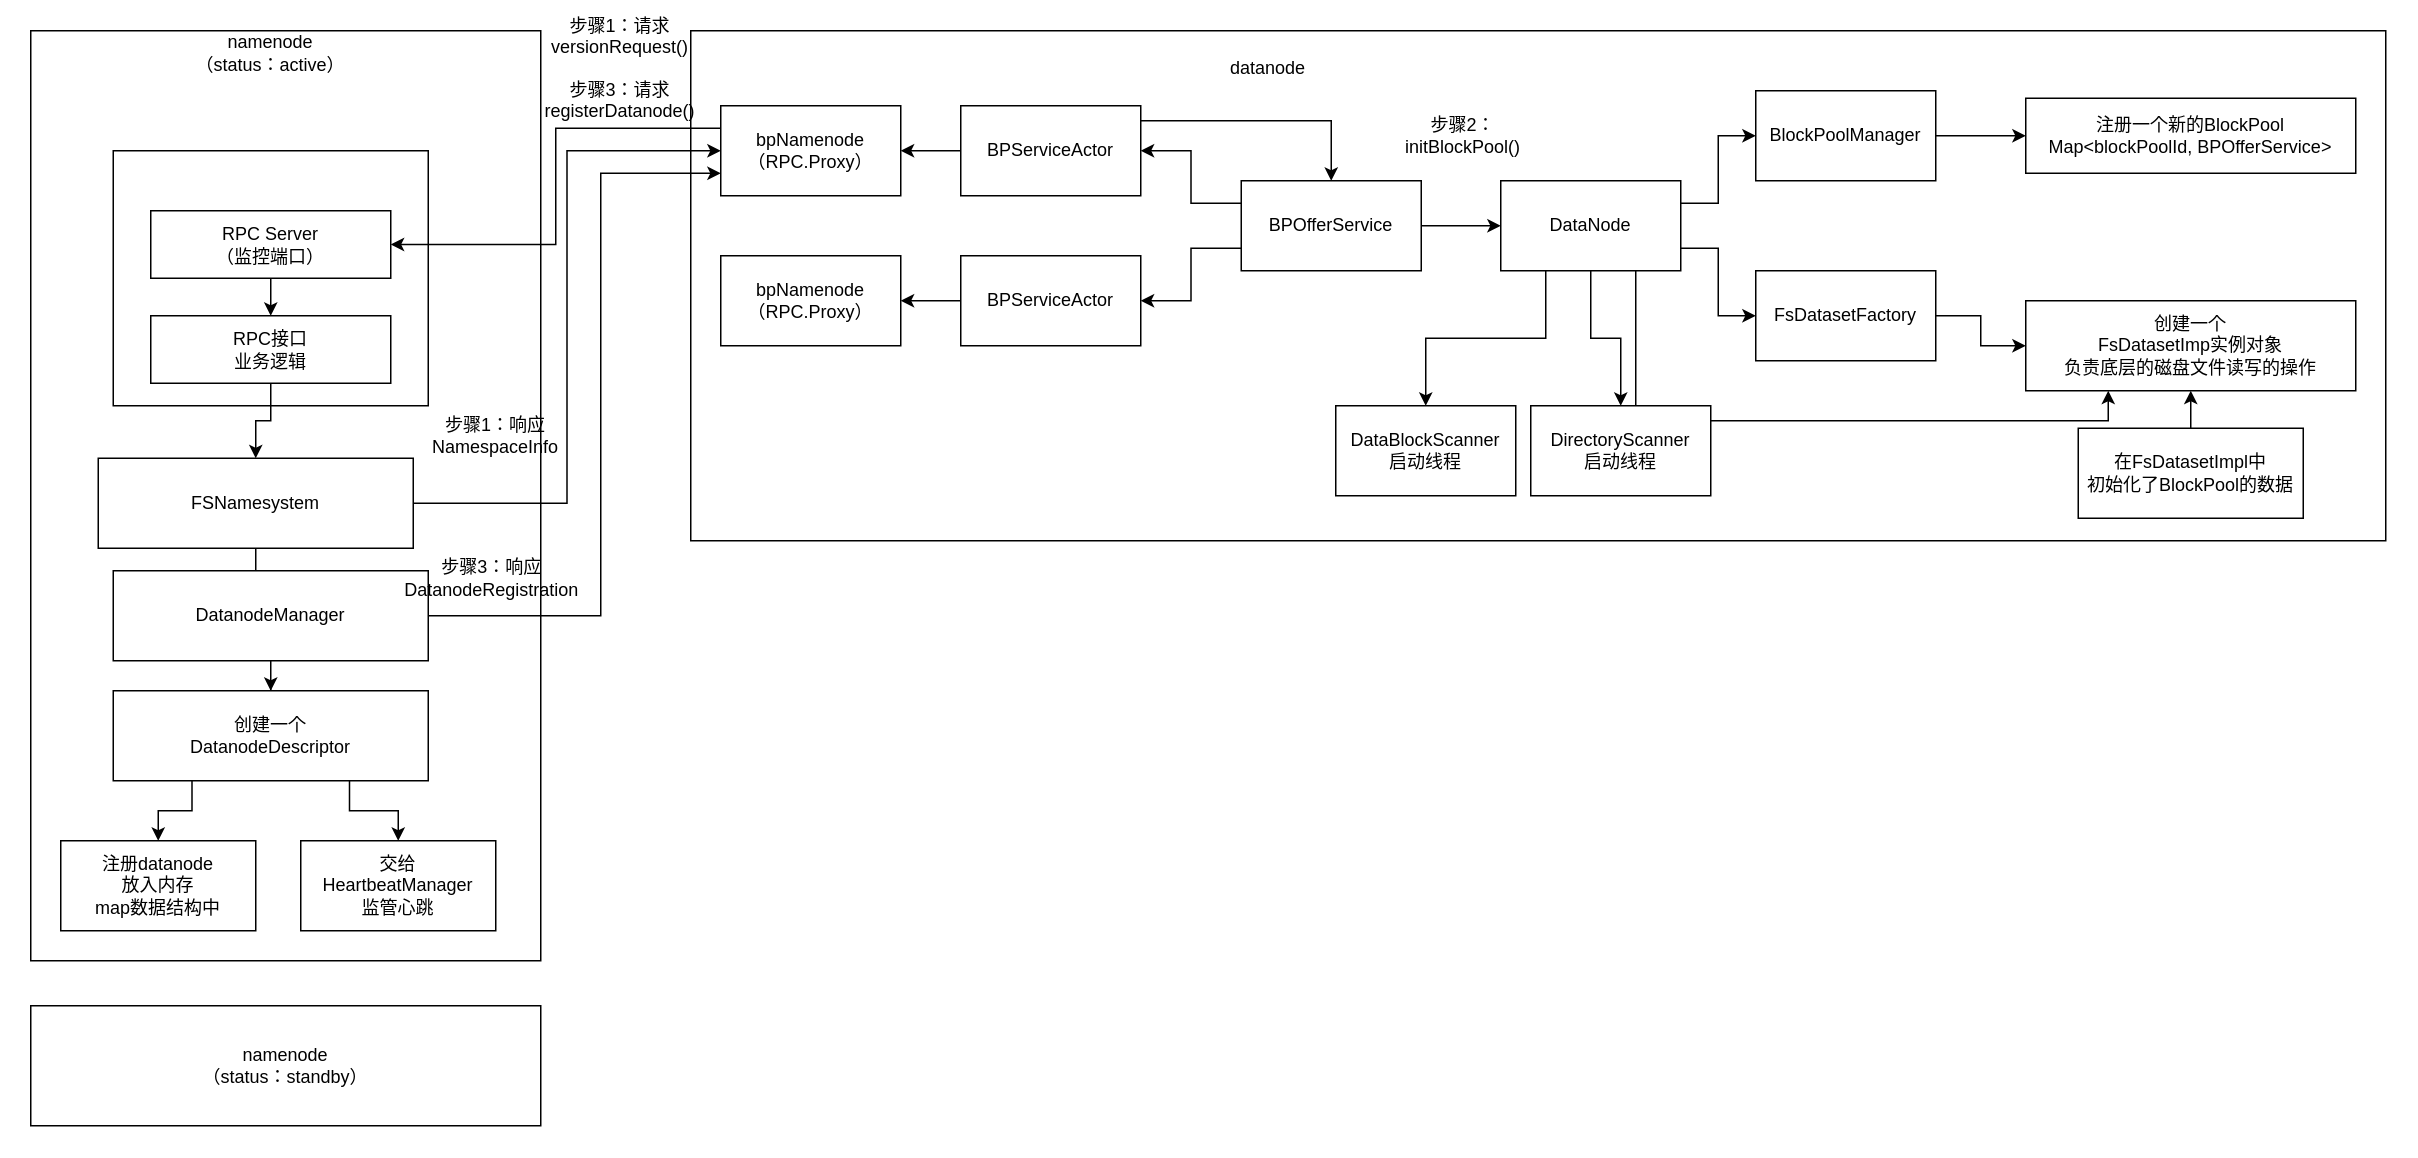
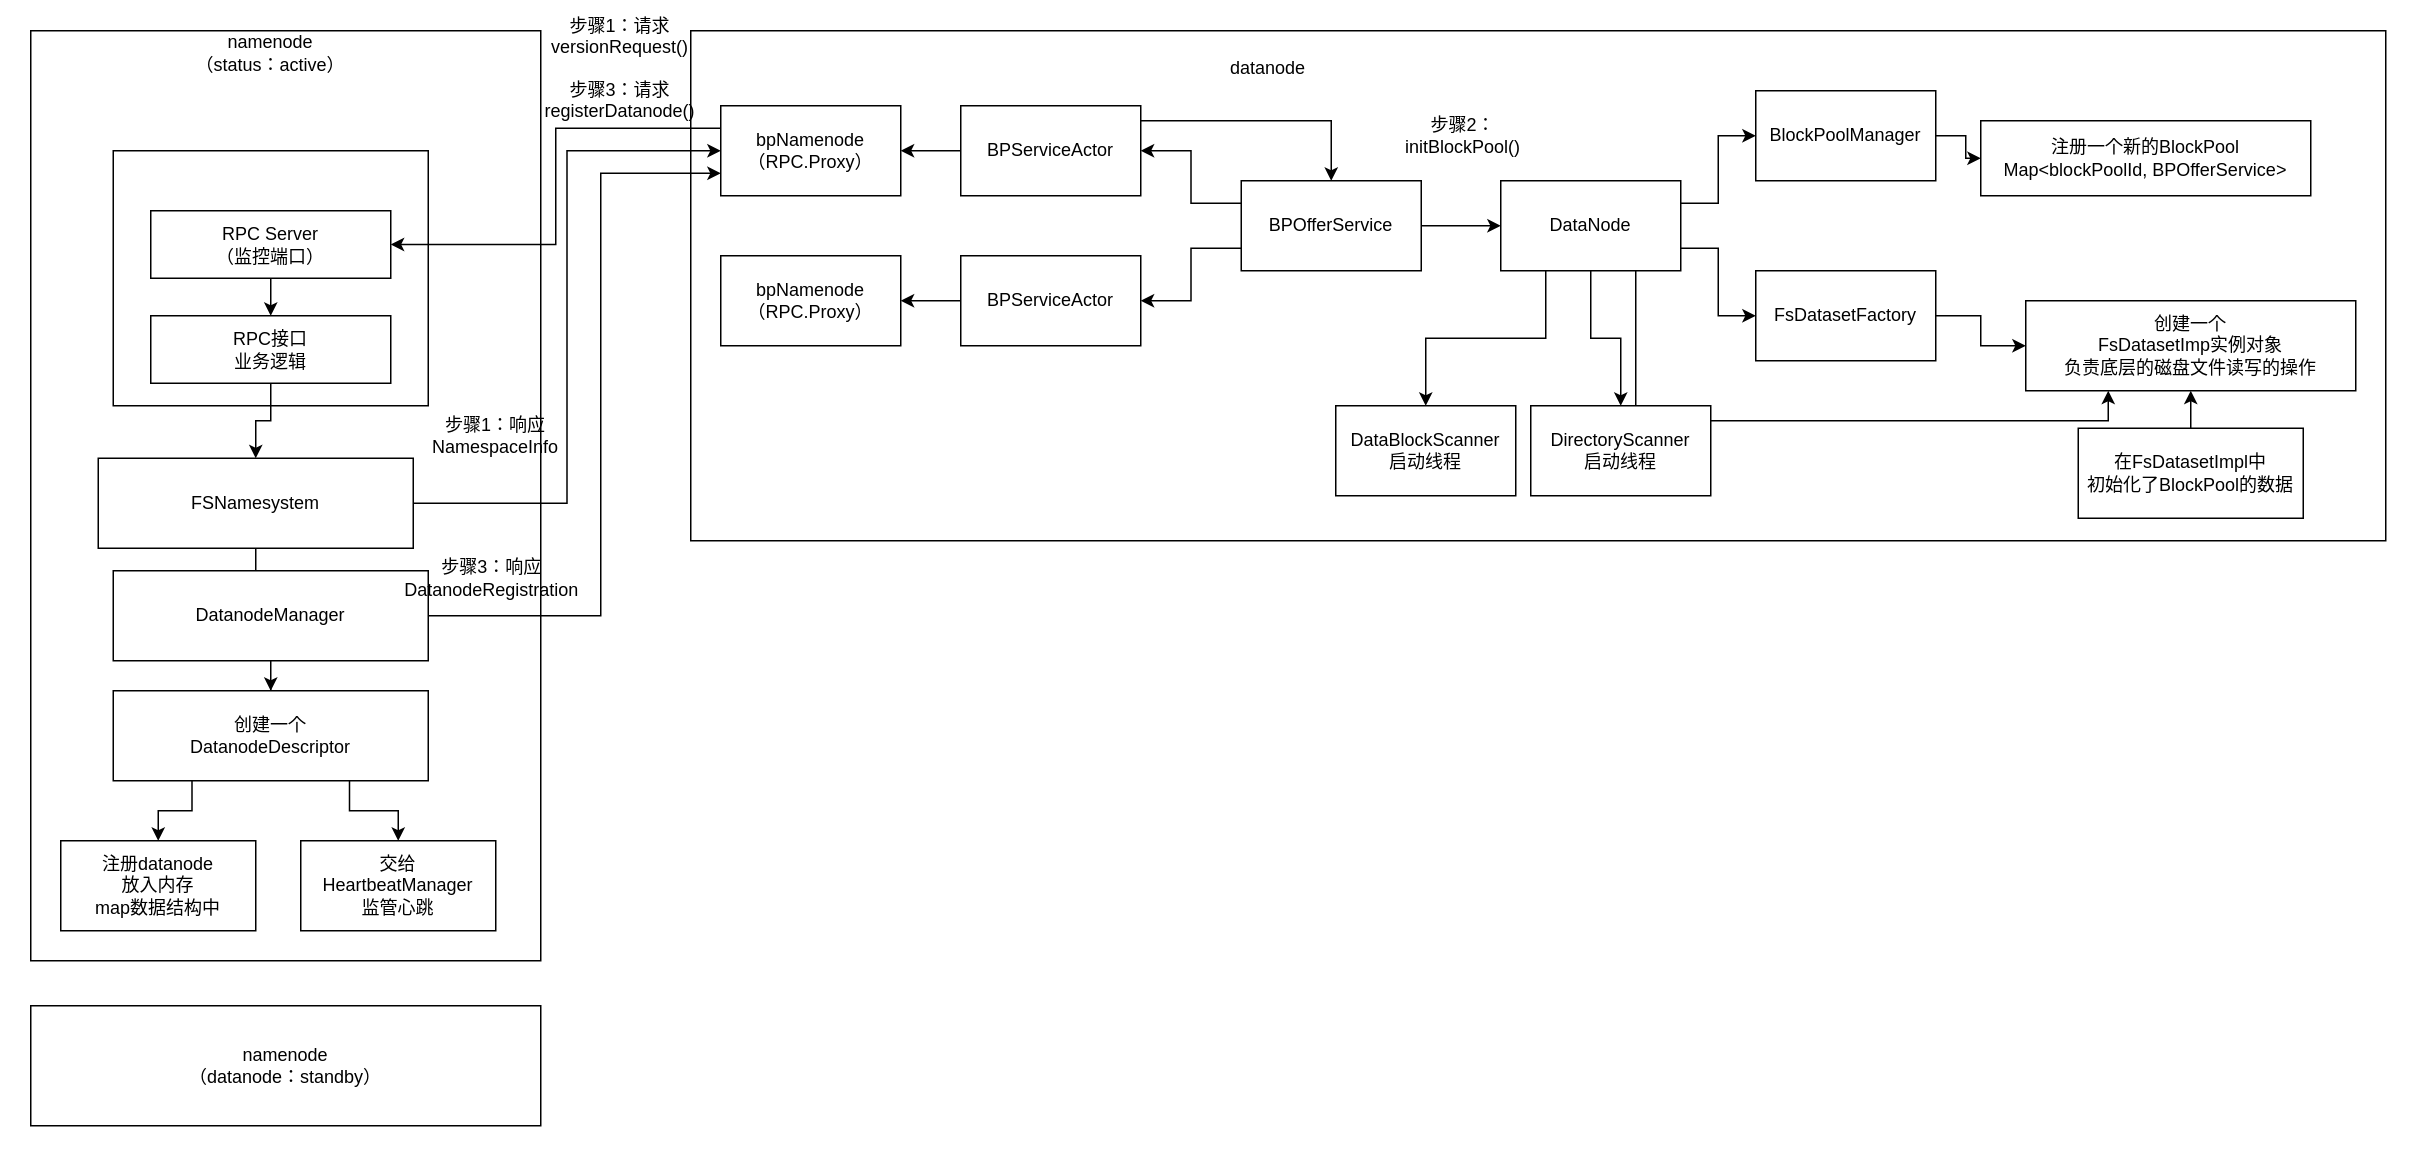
(2191, 136) -> (2146, 158)
(286, 1066) -> (286, 1066)
